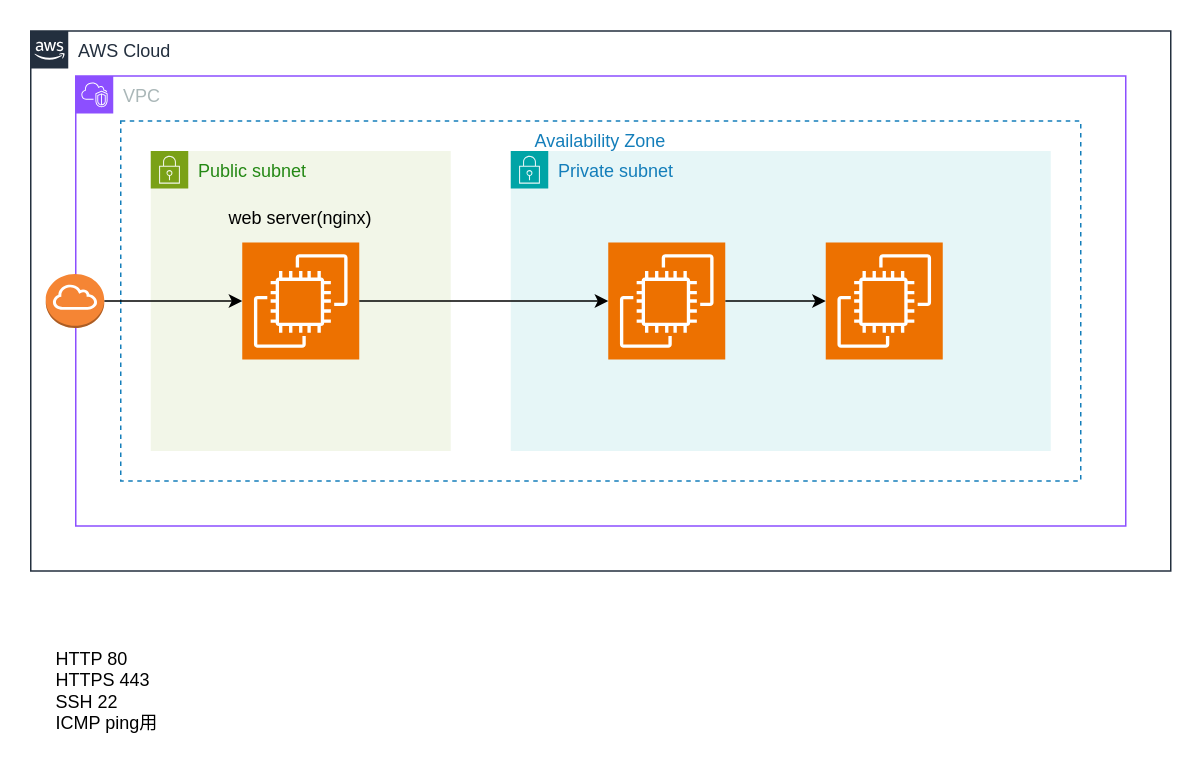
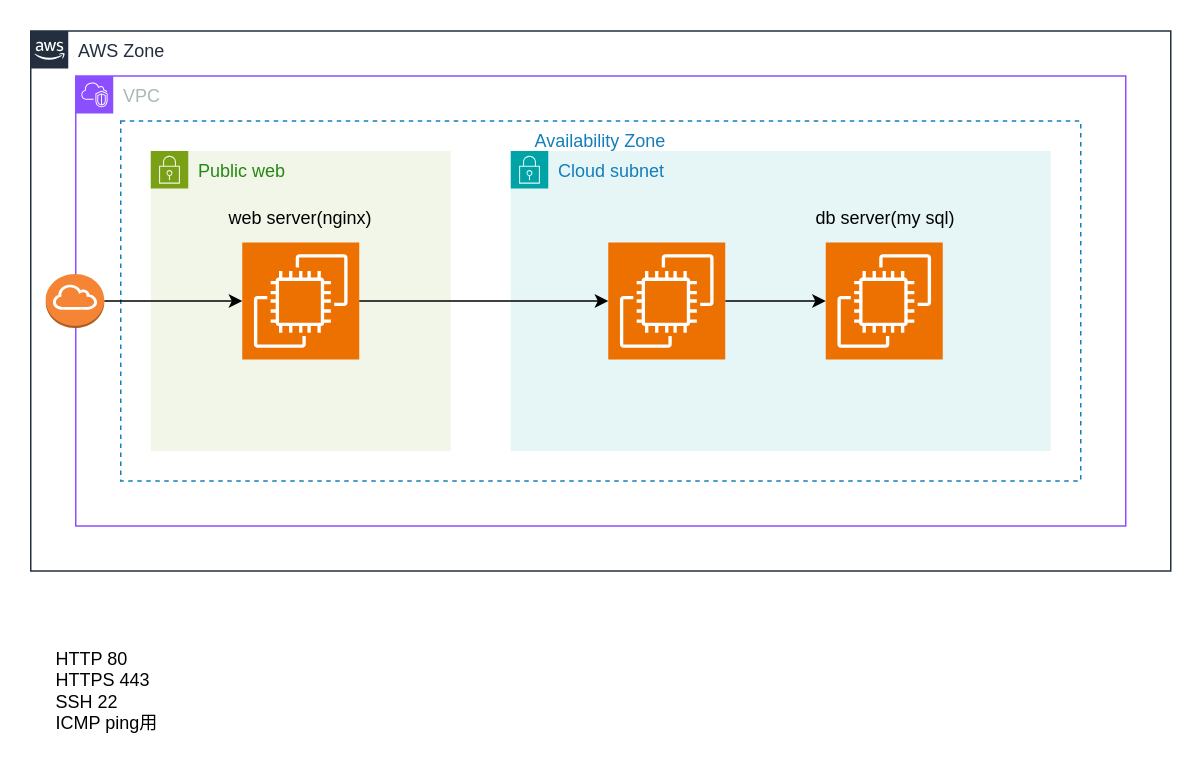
(119, 52) -> (117, 52)
(257, 172) -> (242, 172)
(625, 172) -> (615, 172)
none -> (886, 218)
